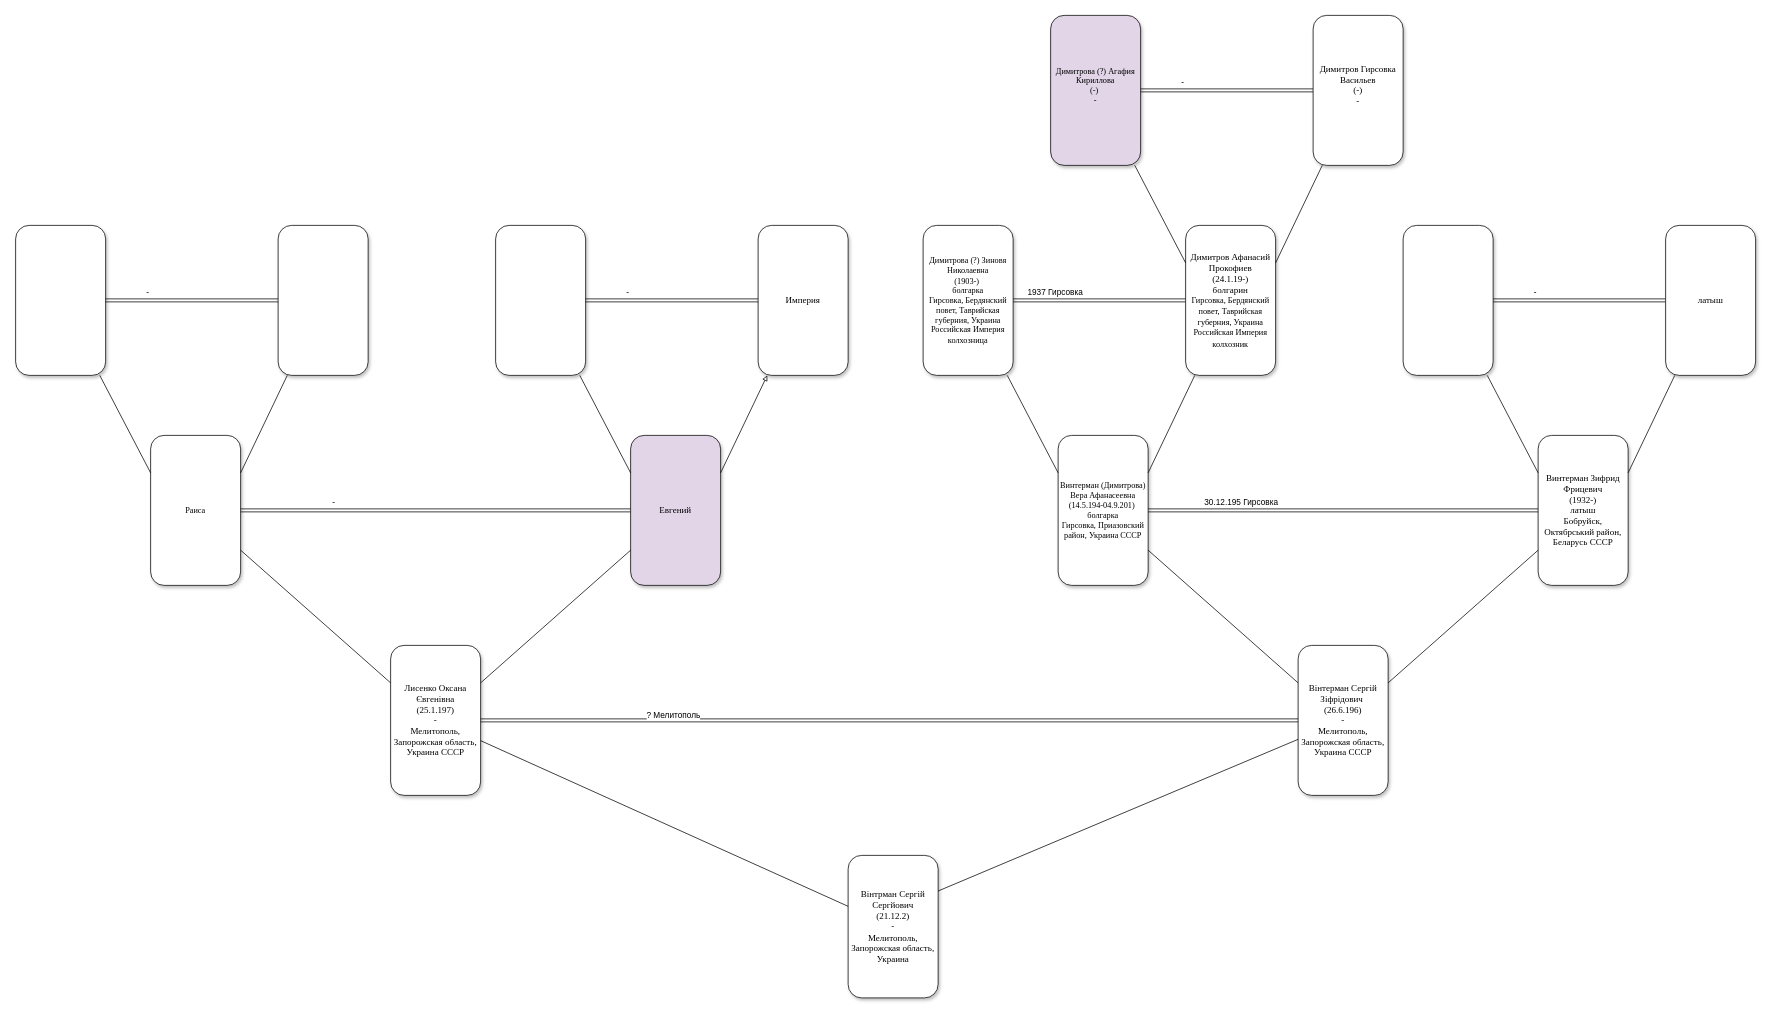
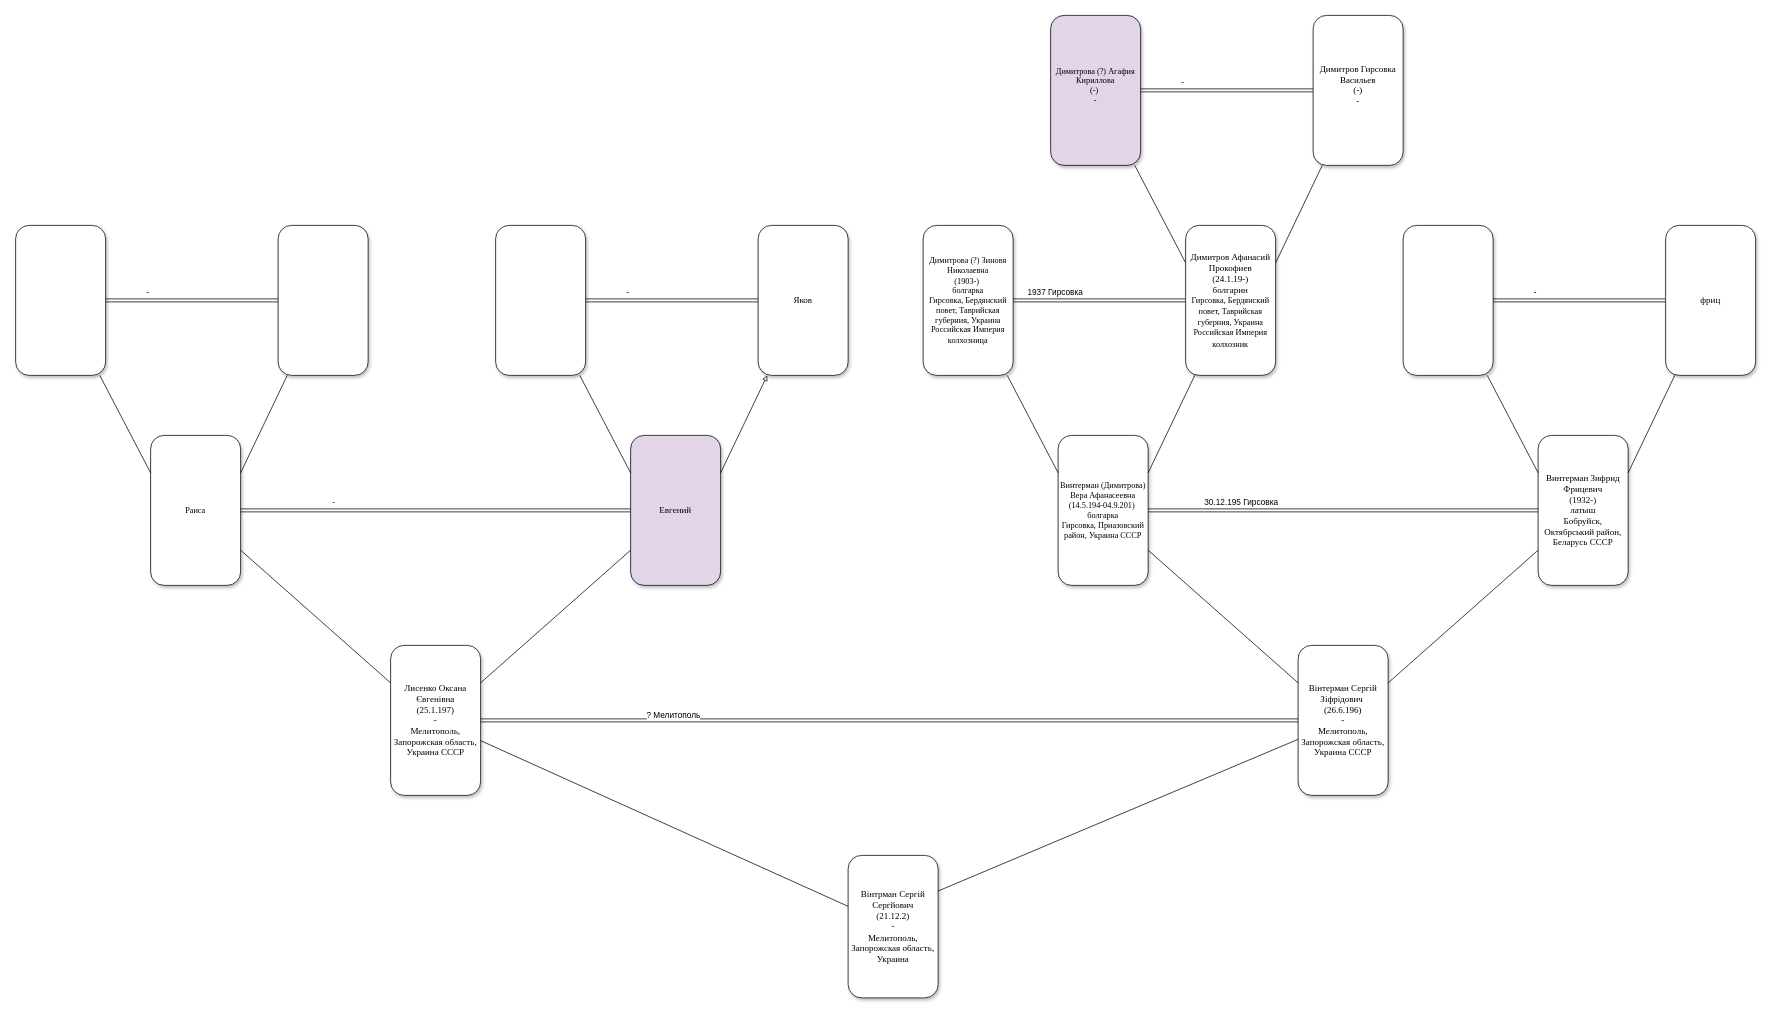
(803, 300) -> (803, 300)
(1710, 300) -> (1710, 300)
